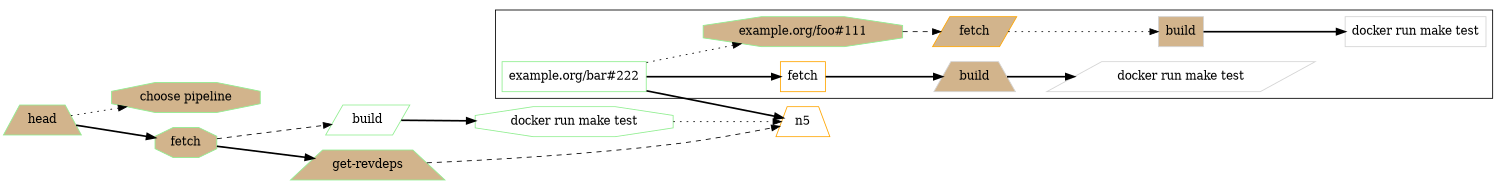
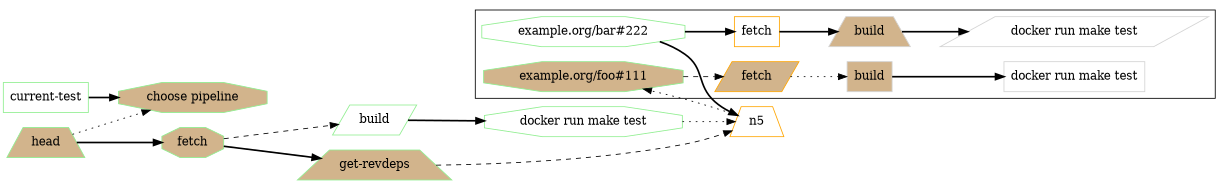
(690, 54) -> (701, 104)
(574, 77) -> (583, 32)
none -> (46, 98)
